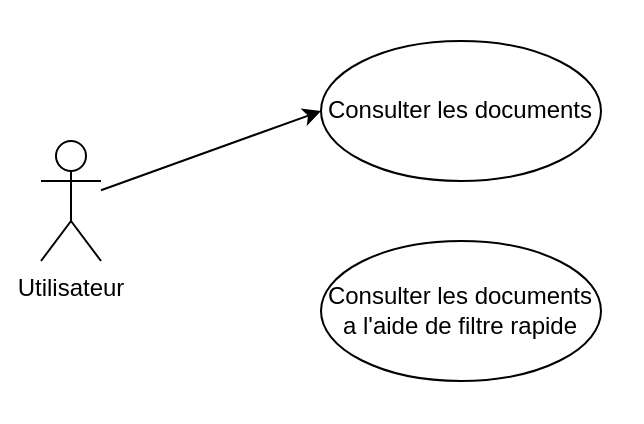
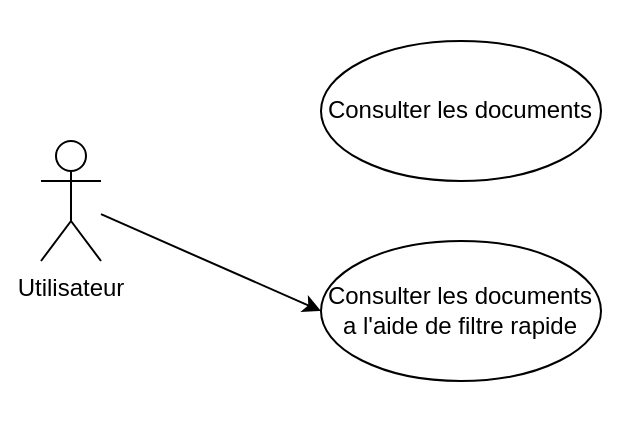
(205, 153) -> none
none -> (205, 260)
